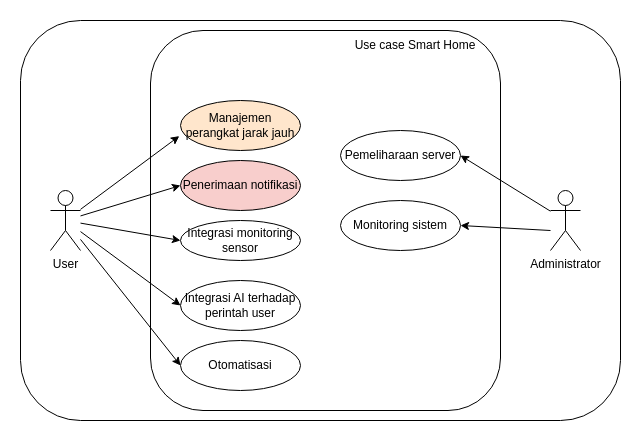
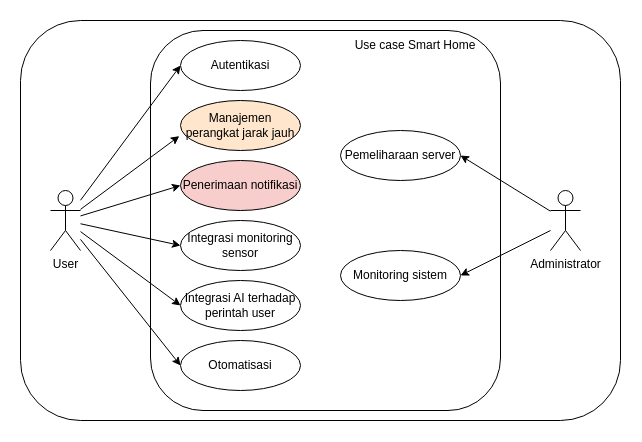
none -> (241, 66)
none -> (128, 136)
(401, 226) -> (401, 276)
(241, 241) -> (241, 246)
